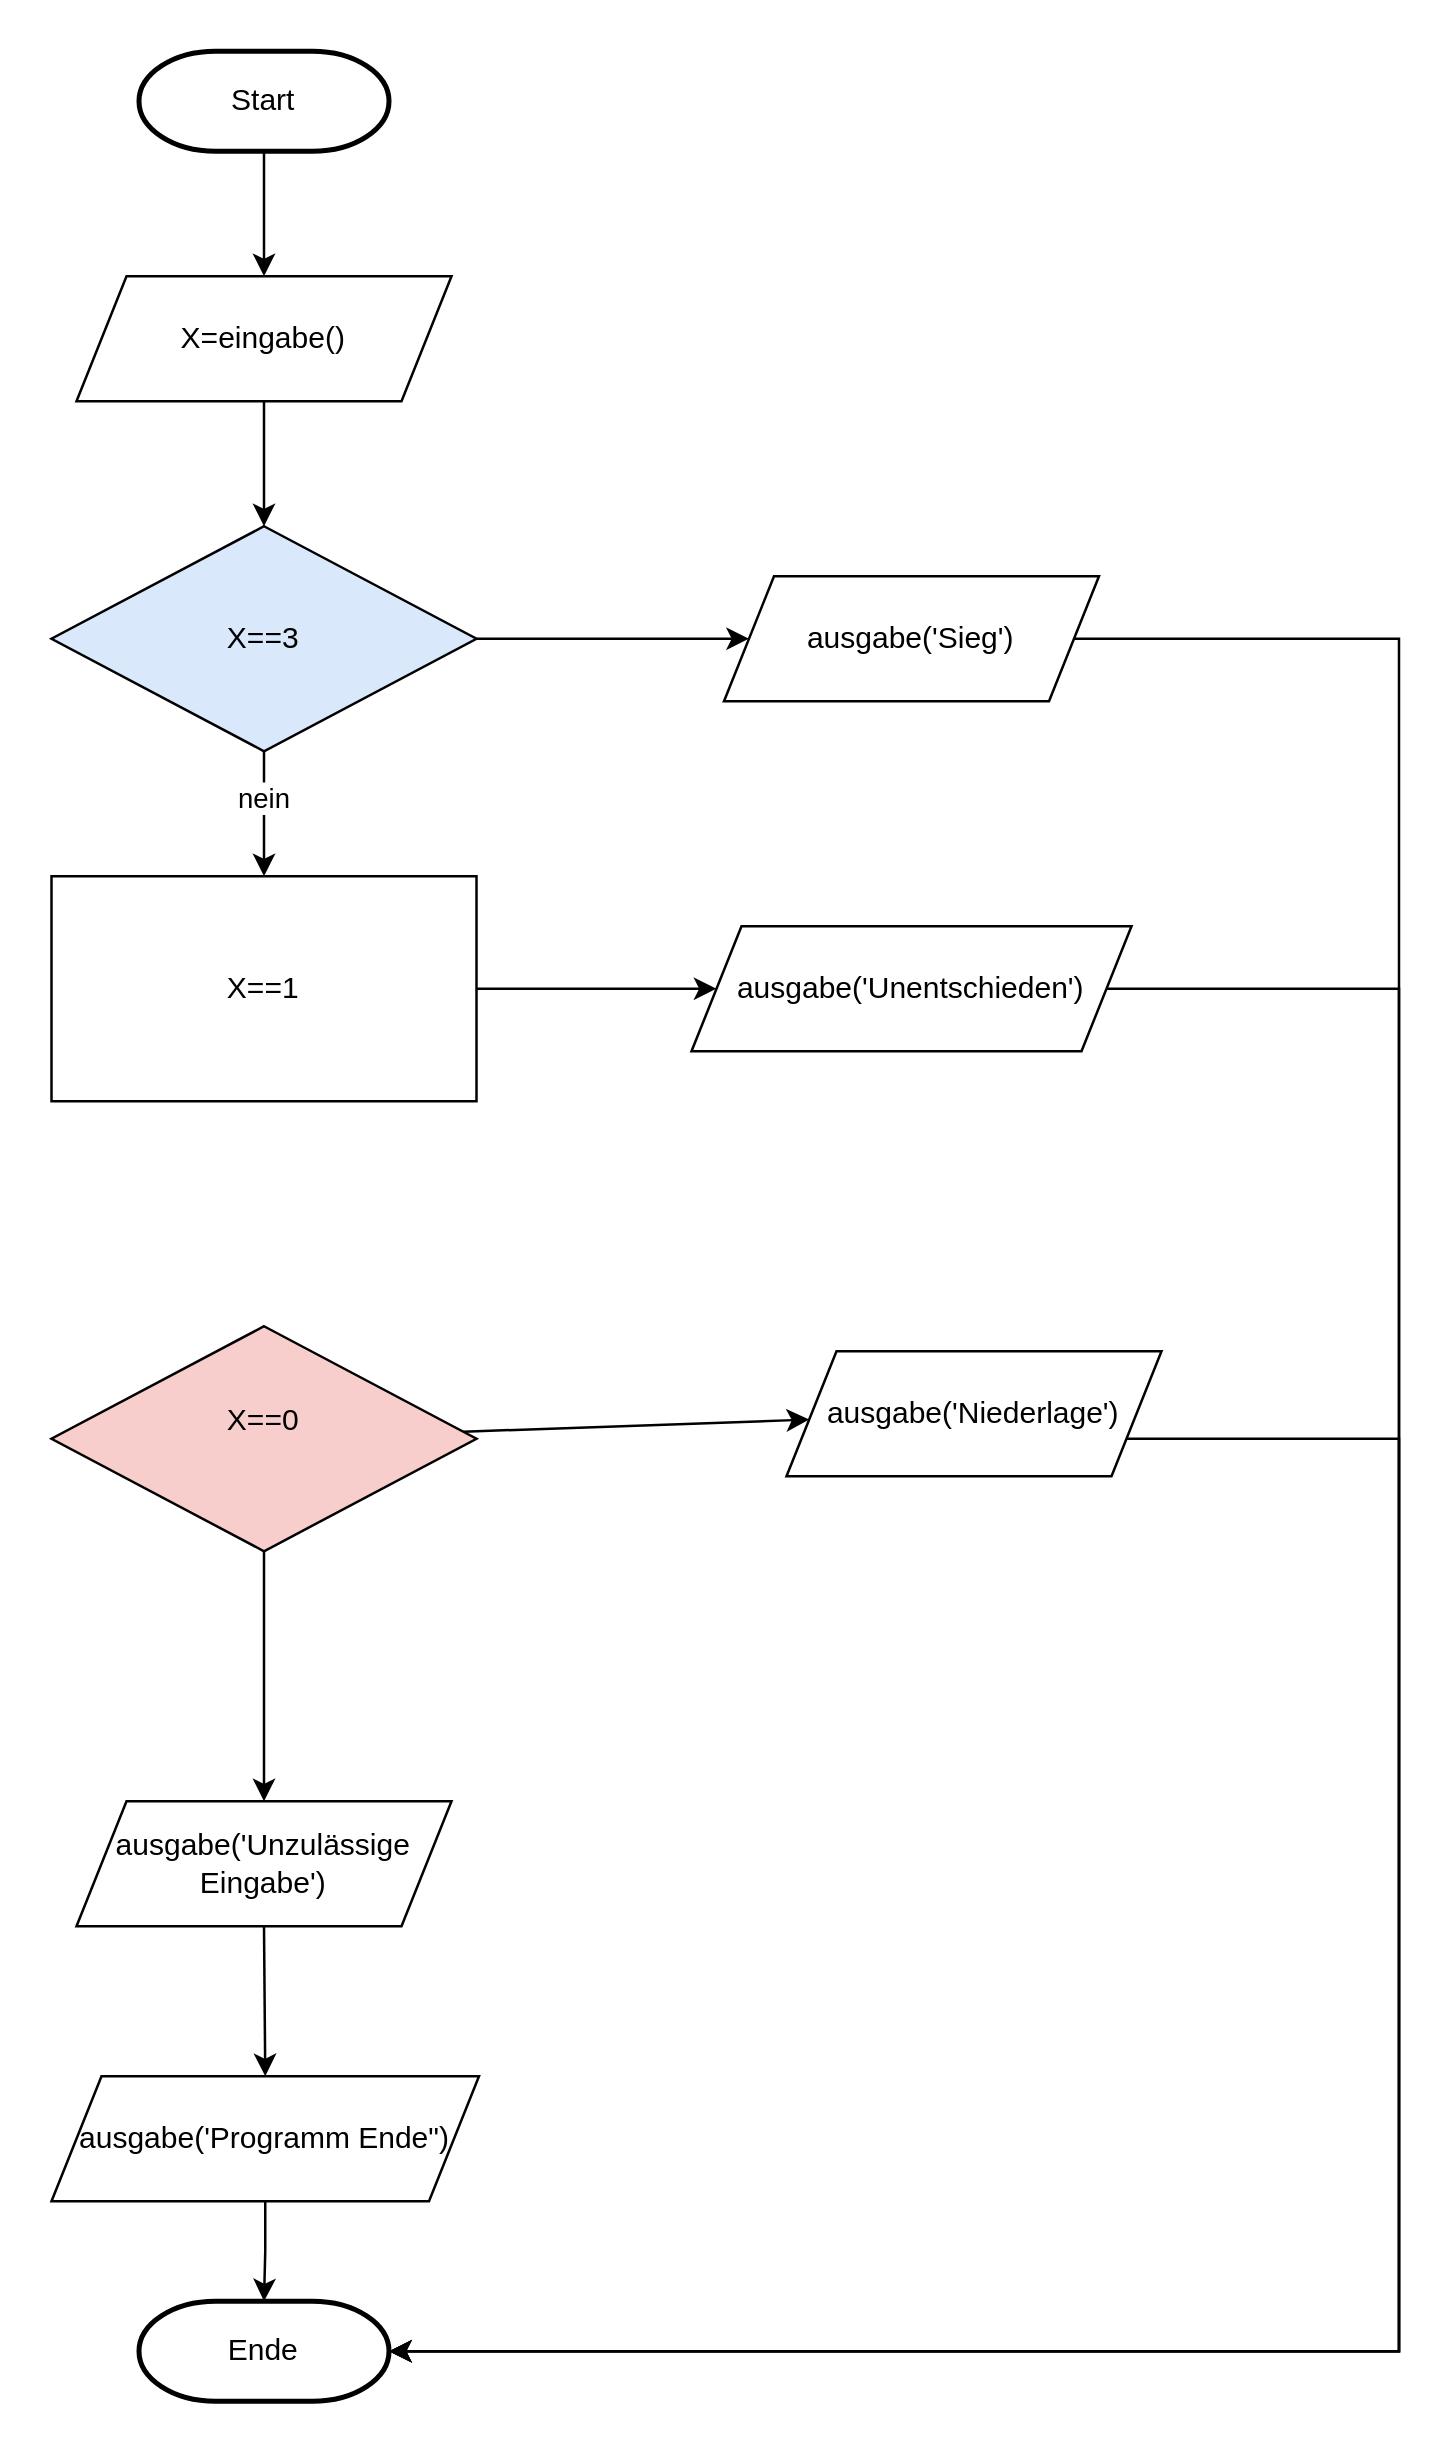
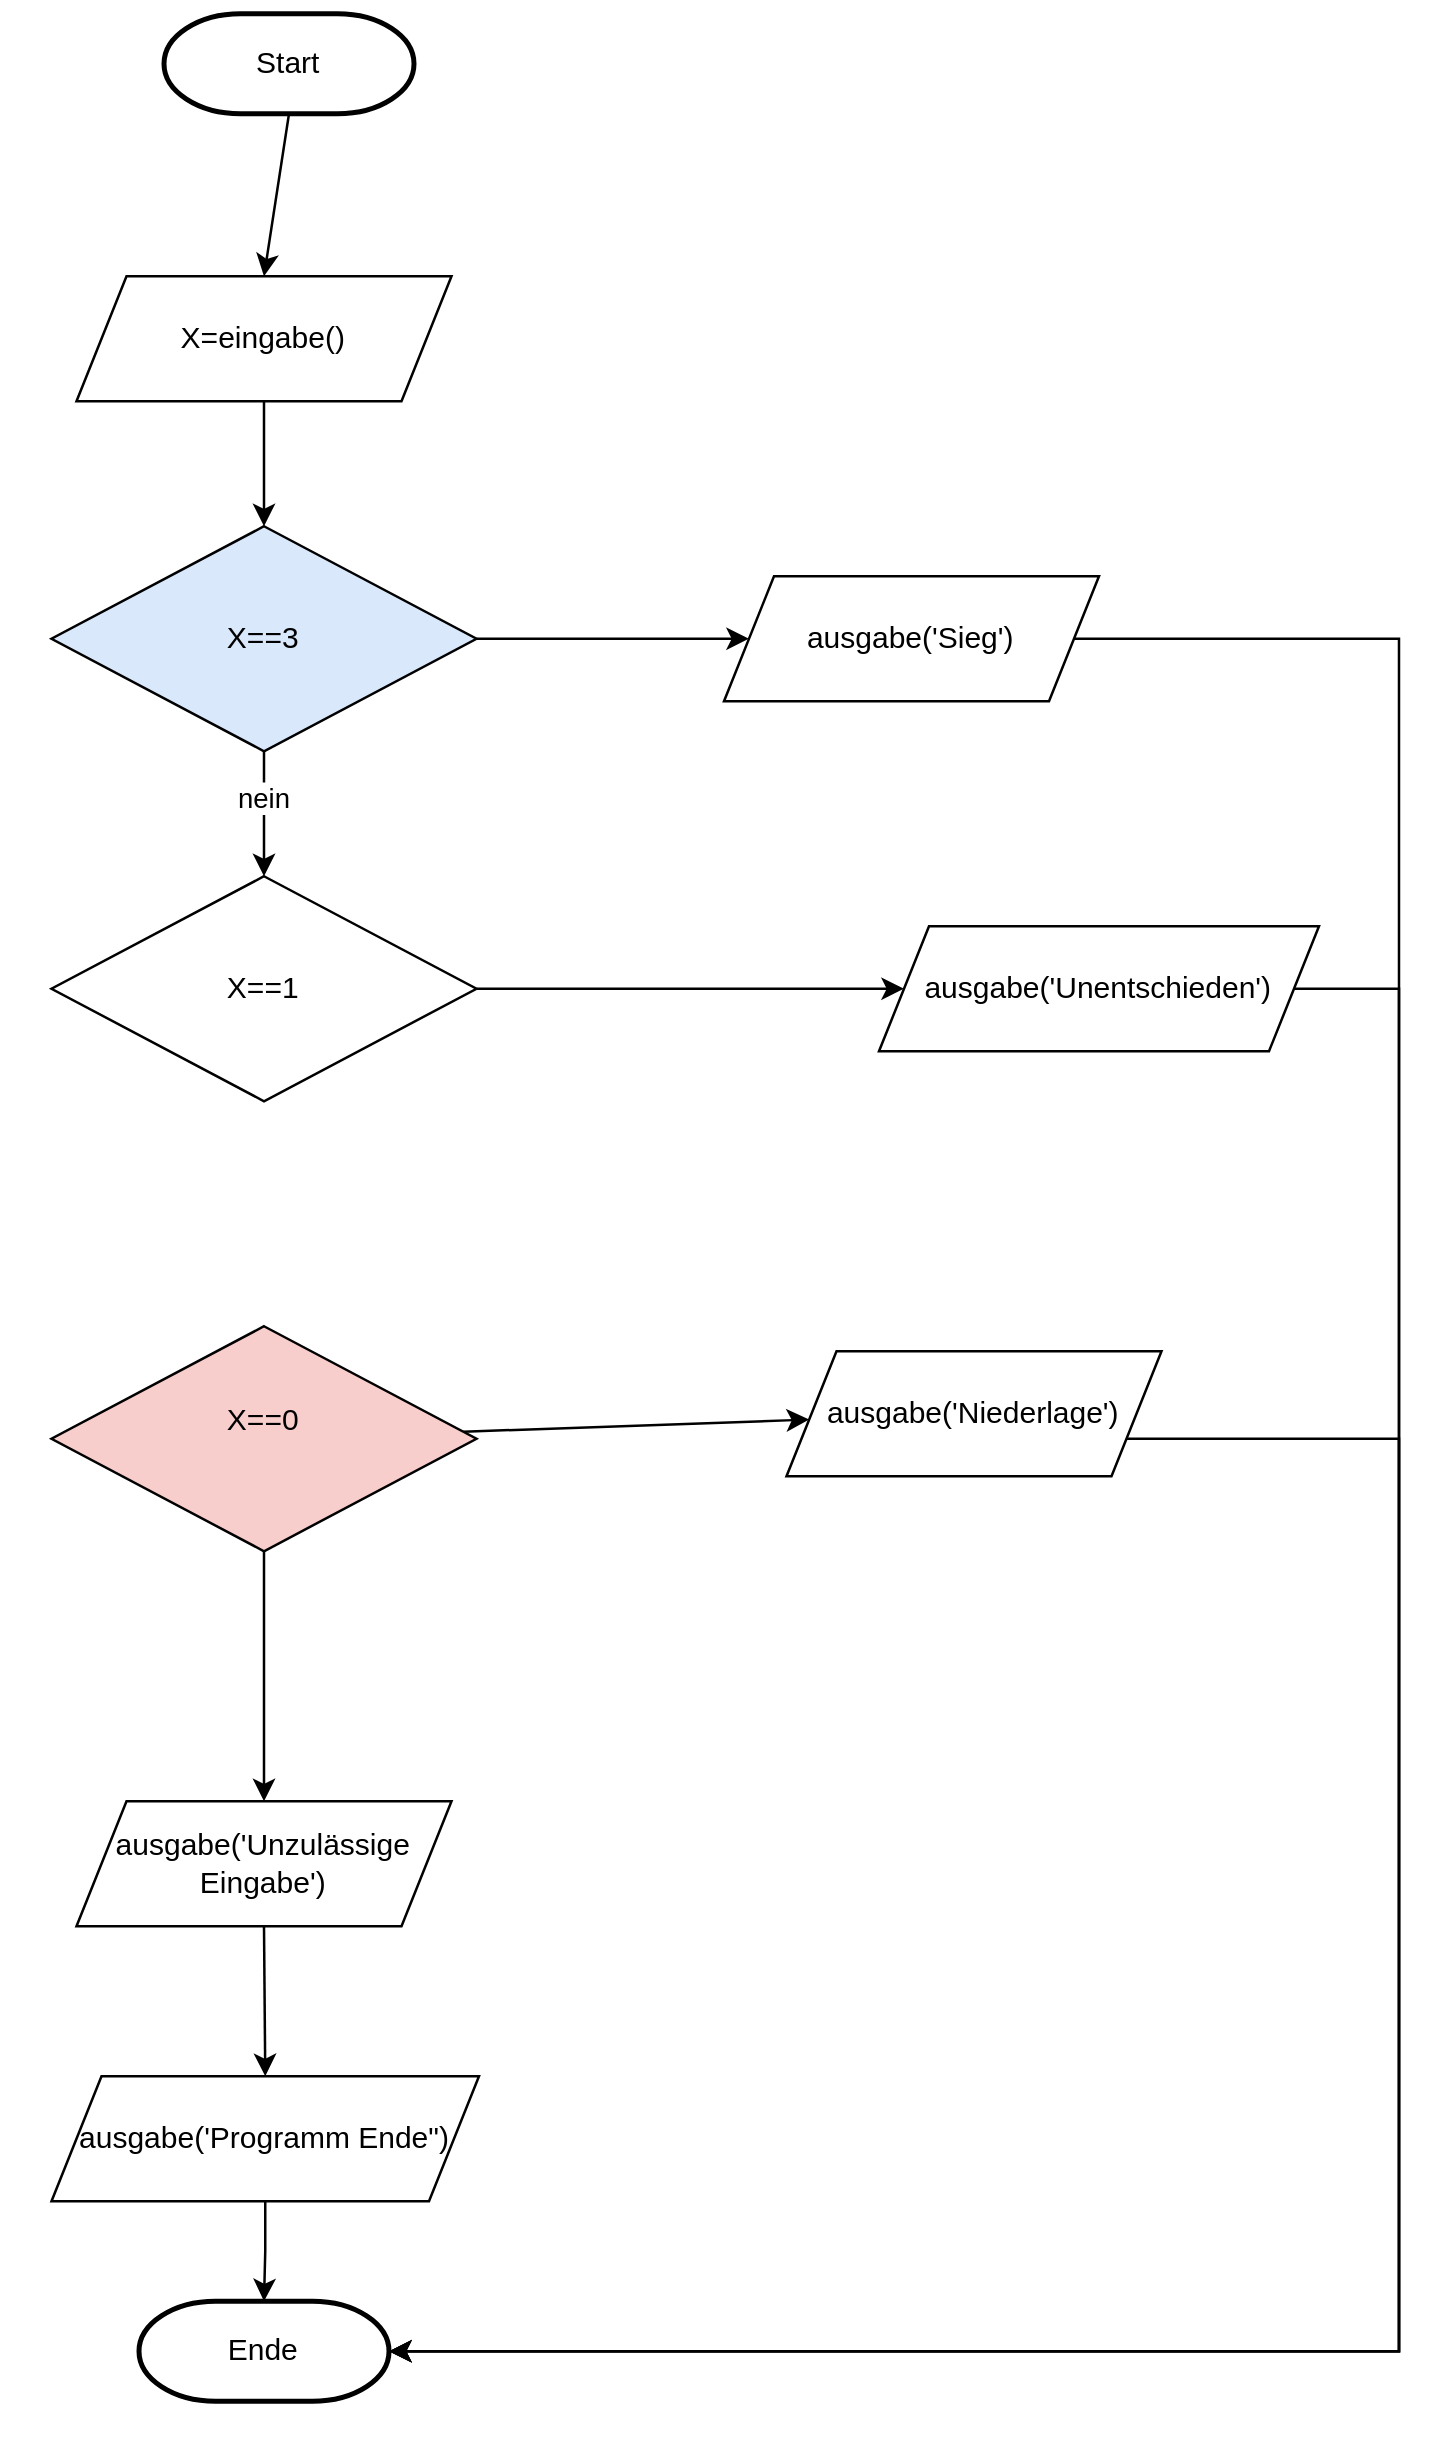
(264, 101) -> (289, 64)
(264, 989) -> (264, 989)
(911, 989) -> (1099, 989)
